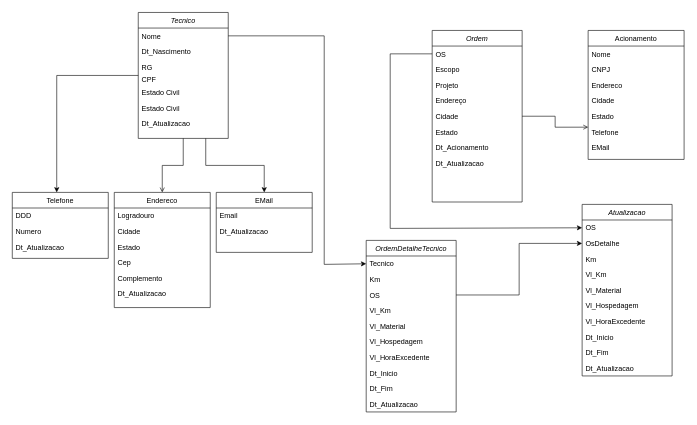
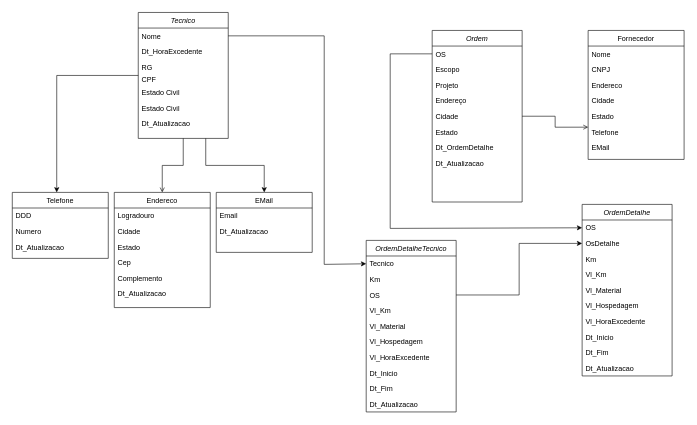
(636, 38) -> (636, 38)
(167, 52) -> (174, 52)
(463, 148) -> (465, 148)
(627, 212) -> (627, 212)
